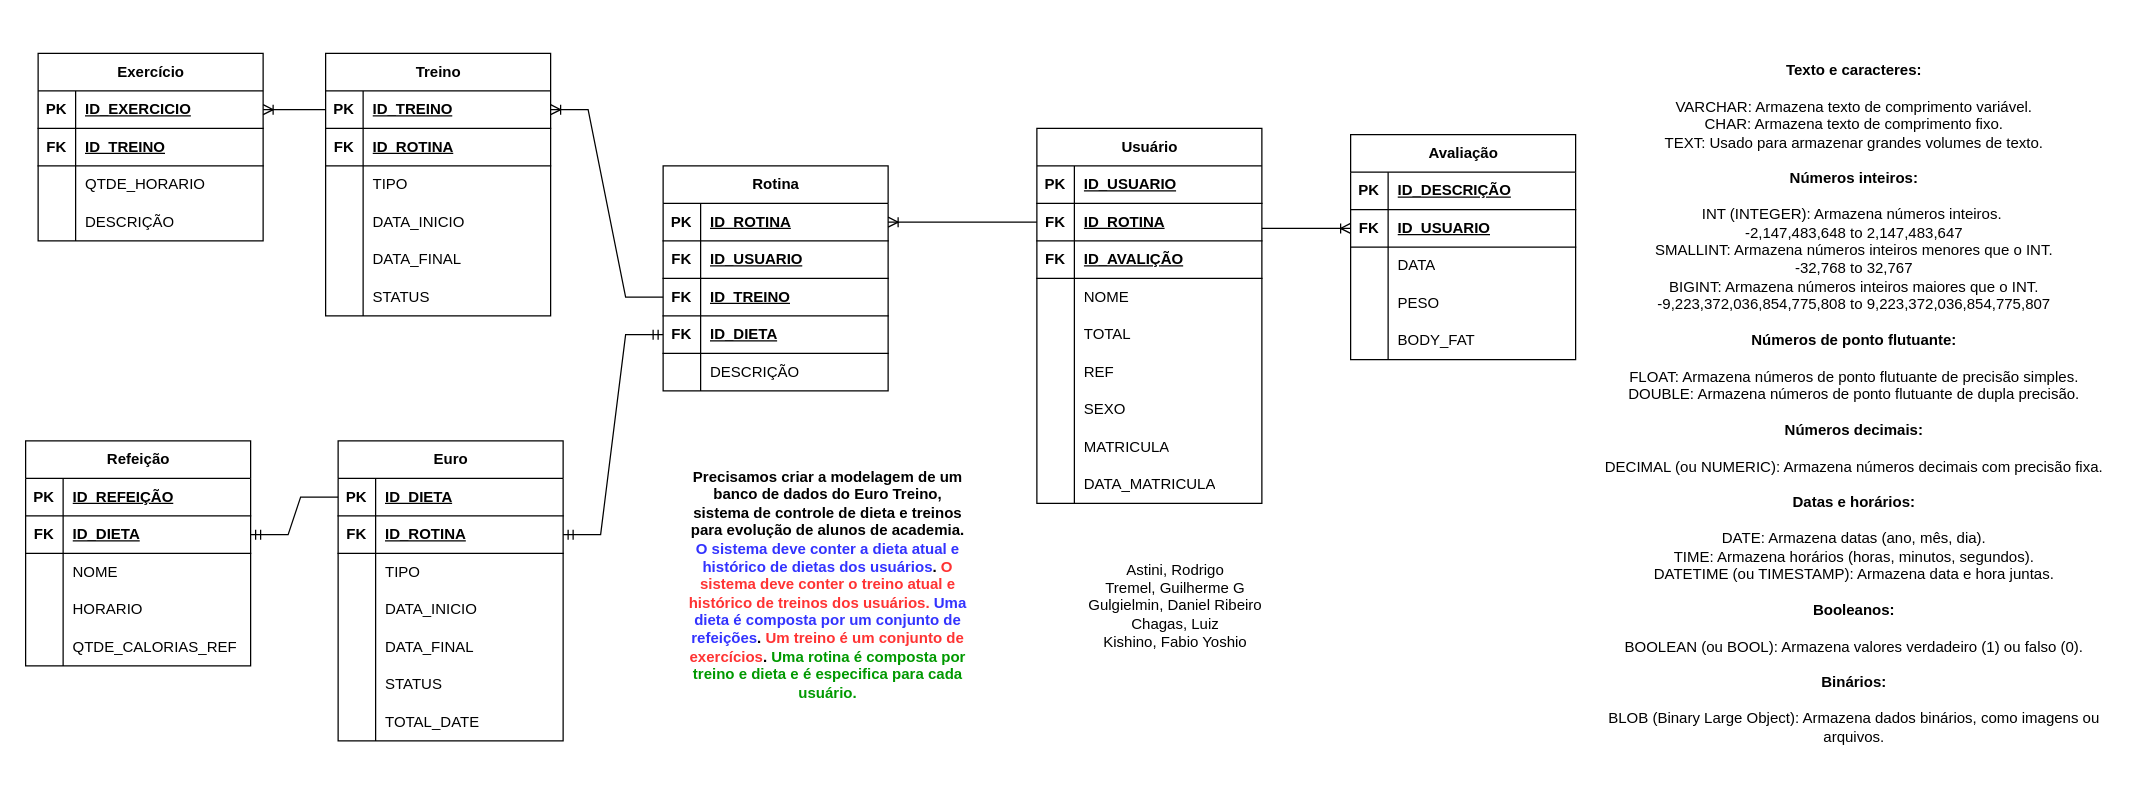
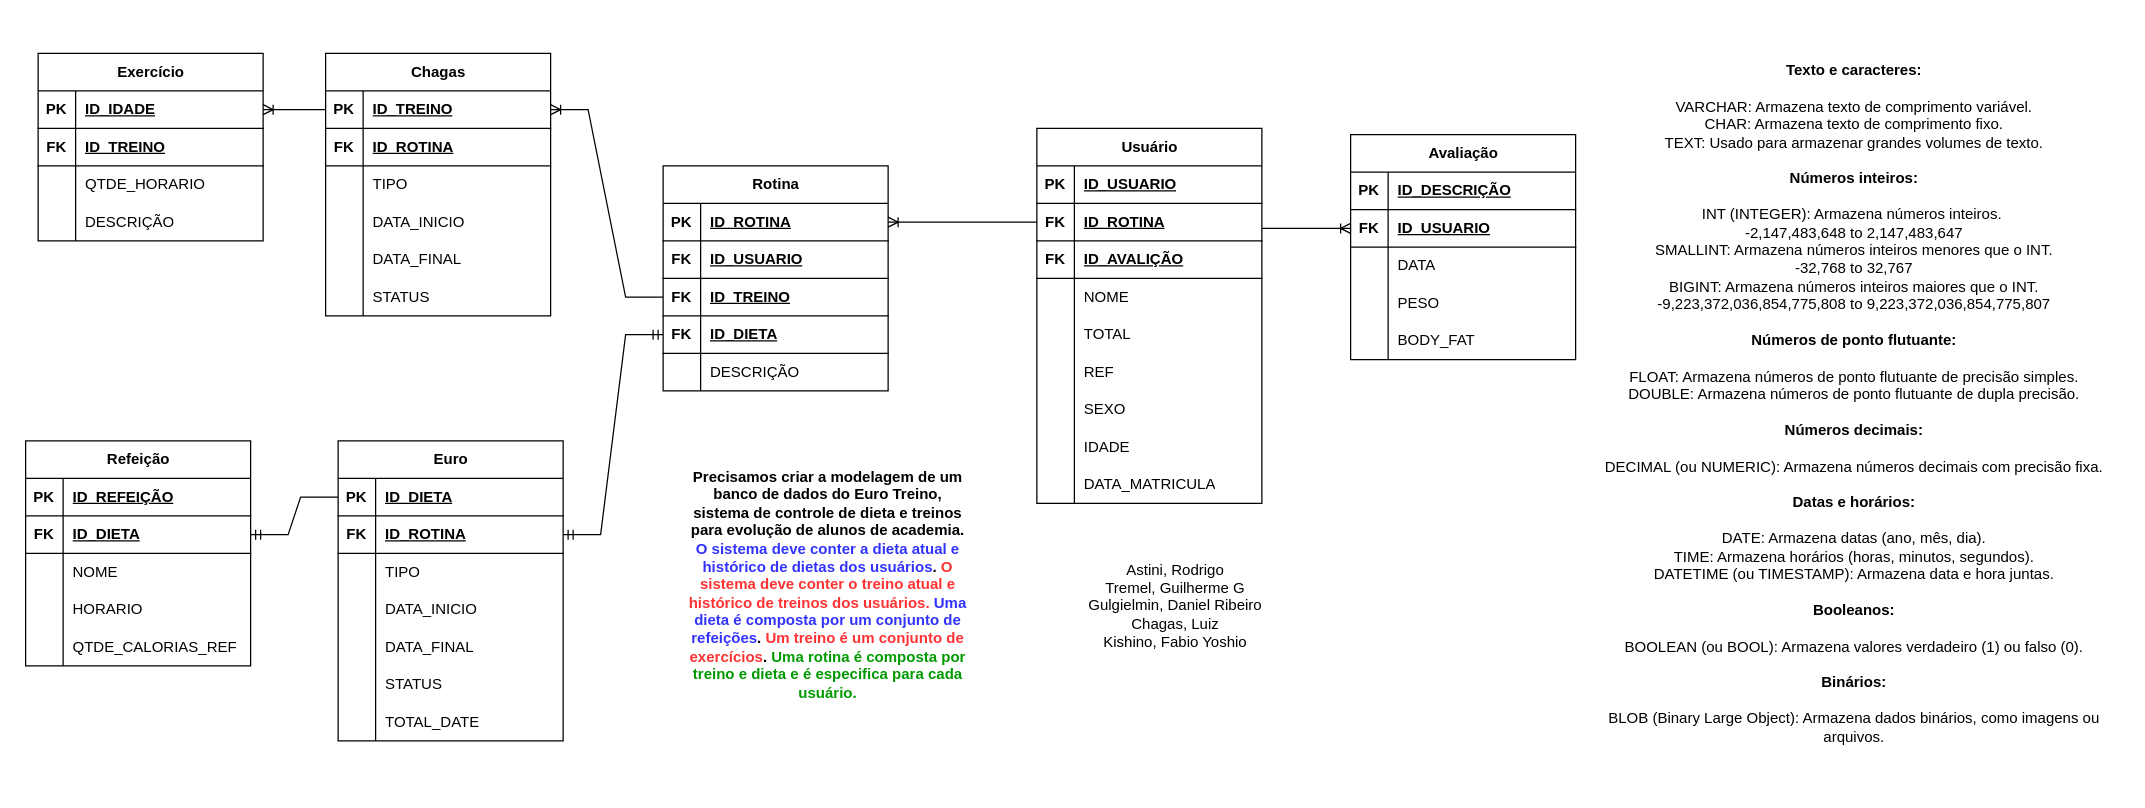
(439, 72) -> (439, 72)
(136, 109) -> (119, 109)
(1122, 447) -> (1105, 447)
